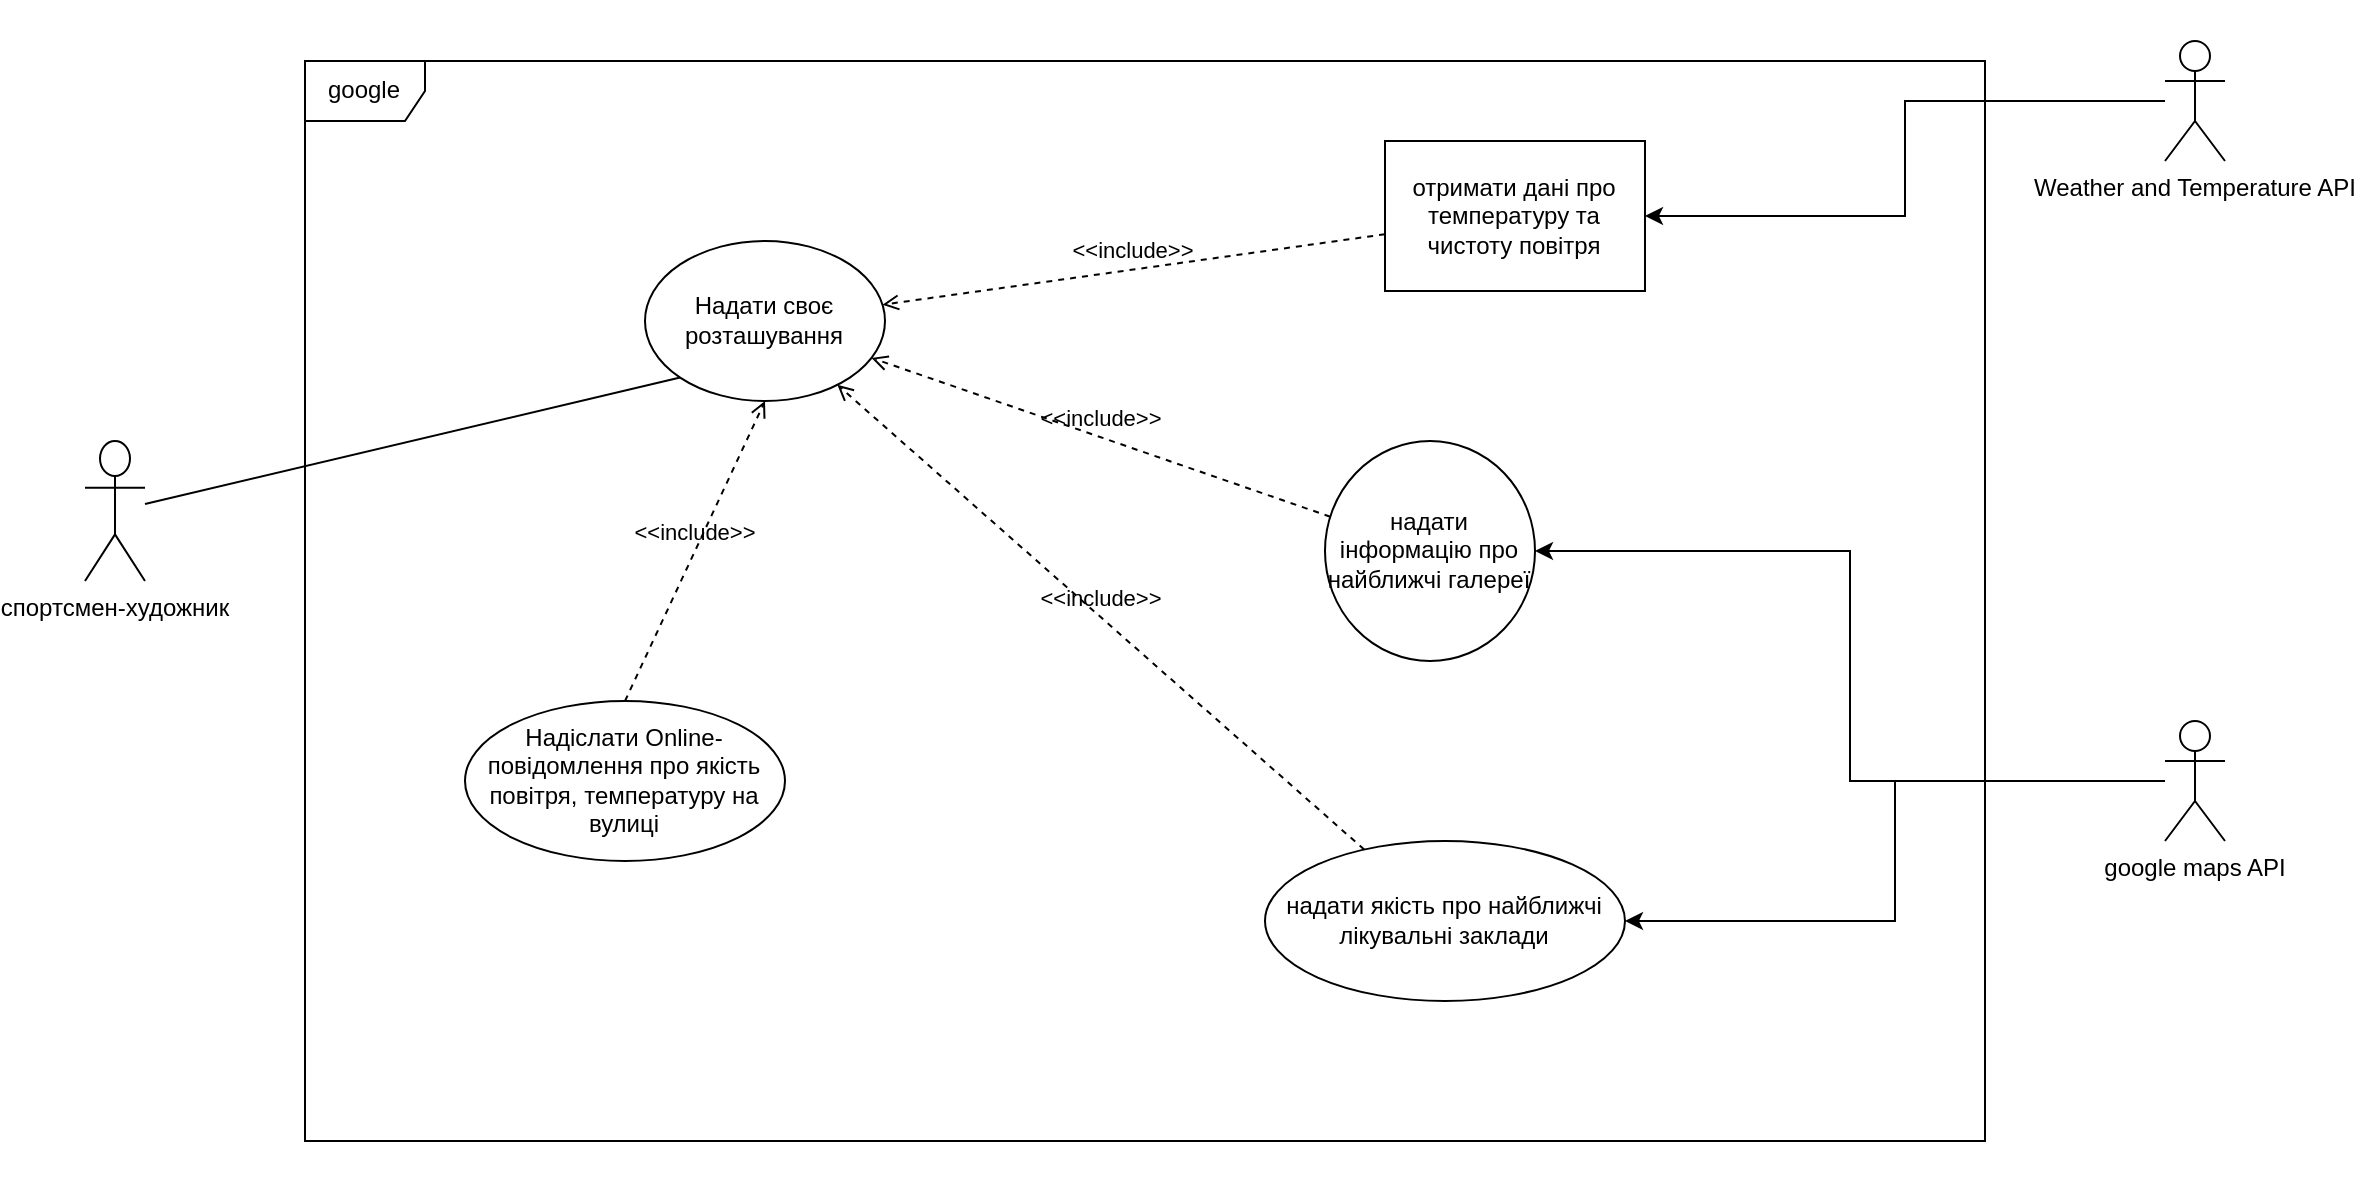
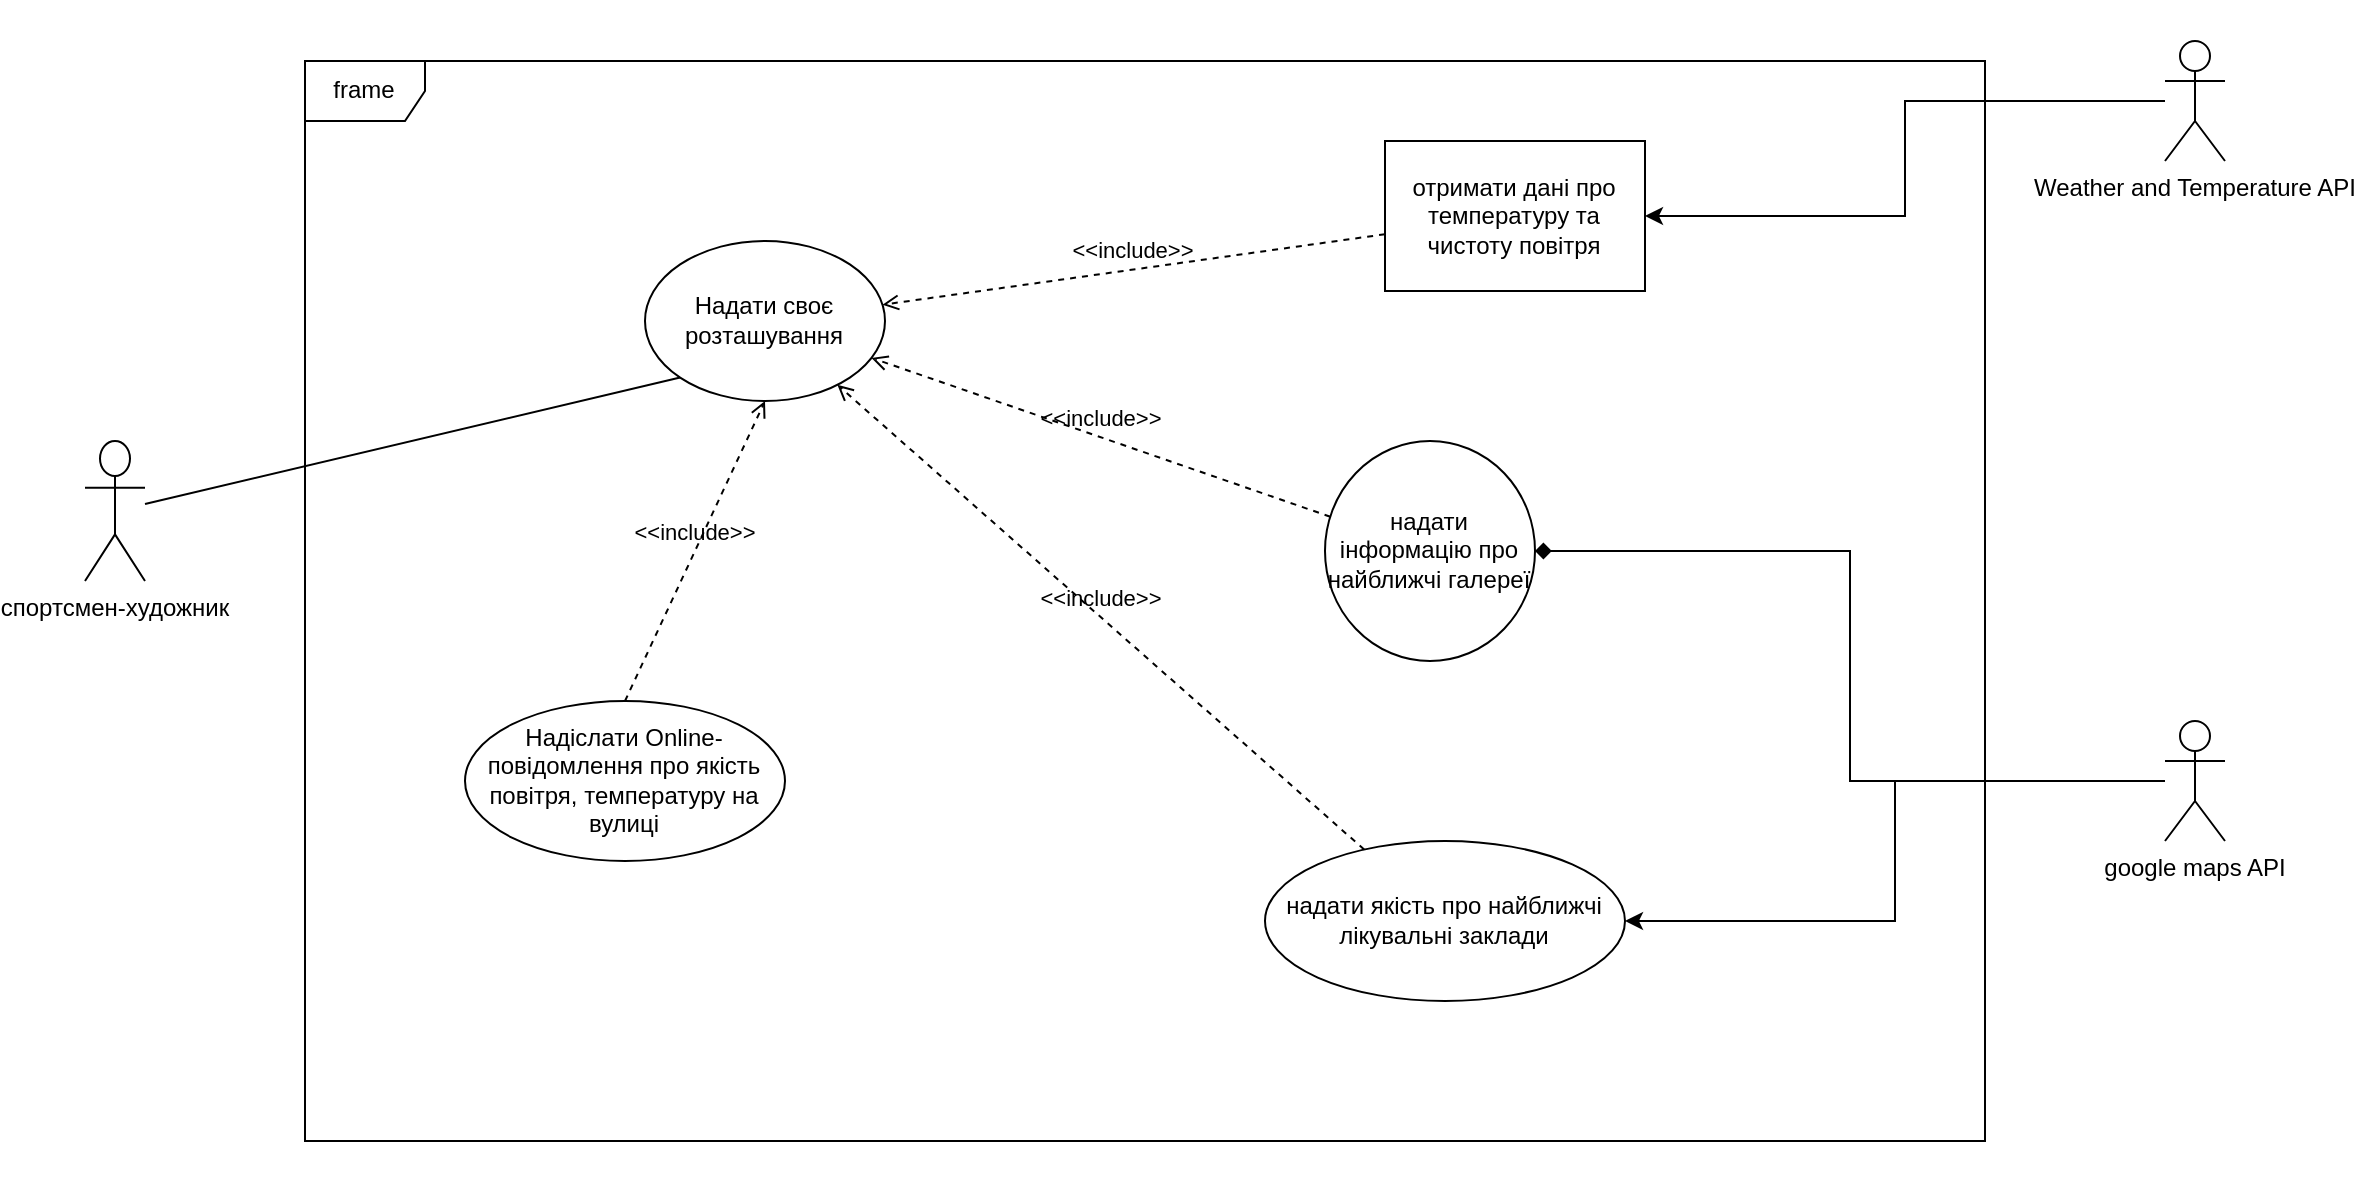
(365, 91) -> (365, 91)
(1550, 551) -> (1551, 551)
